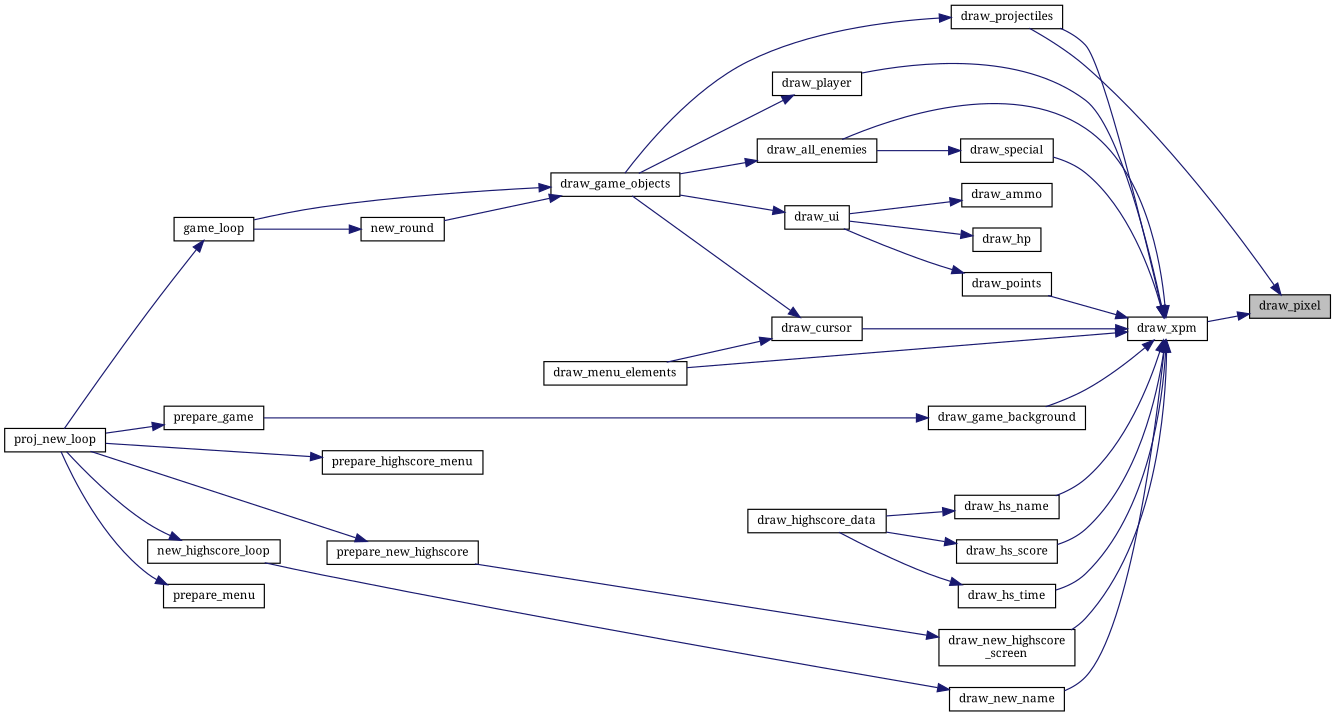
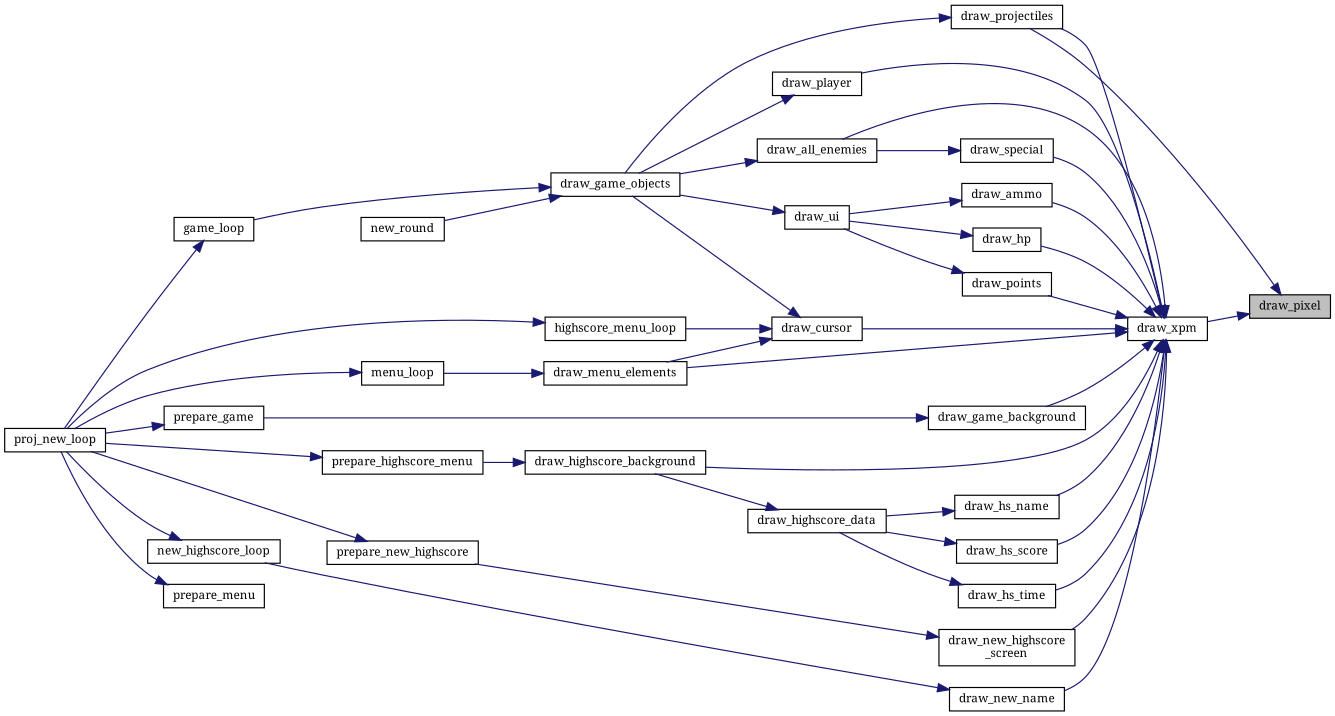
(301, 229) -> none
none -> (1114, 244)
none -> (1098, 270)
none -> (615, 329)
none -> (403, 373)
none -> (615, 462)
